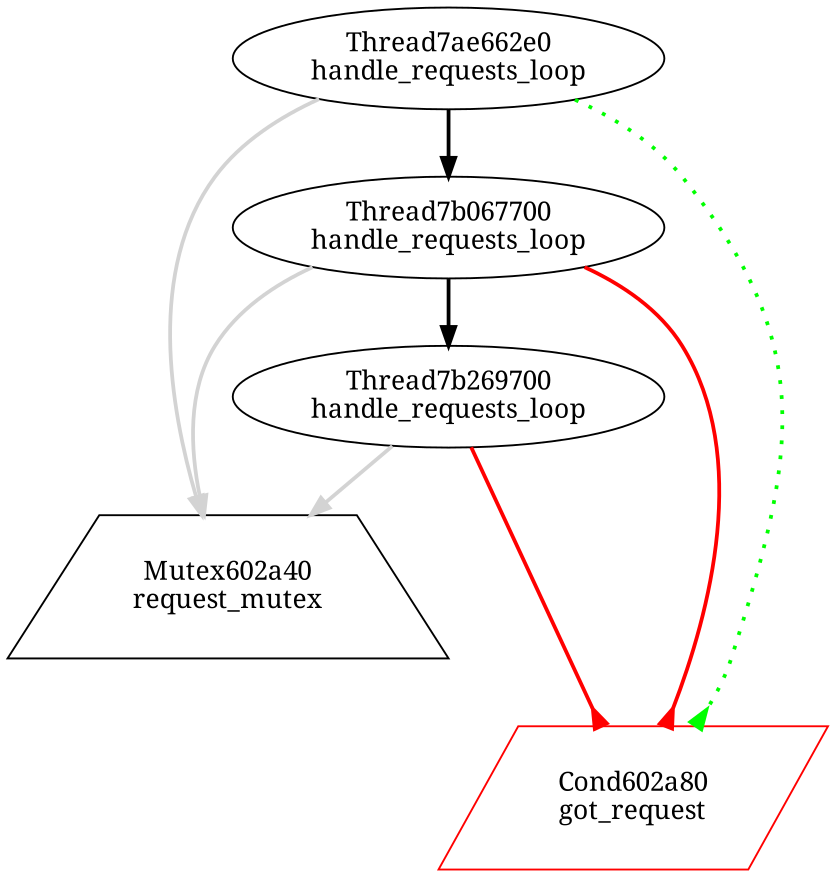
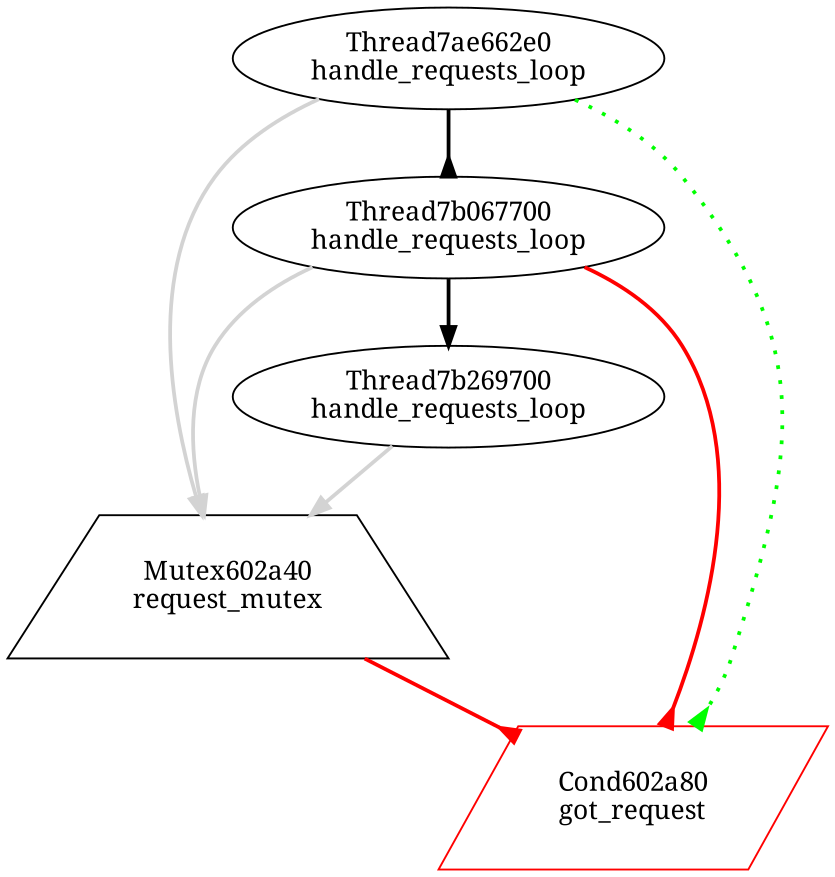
(449, 134) -> (449, 134)
(532, 578) -> (432, 693)
